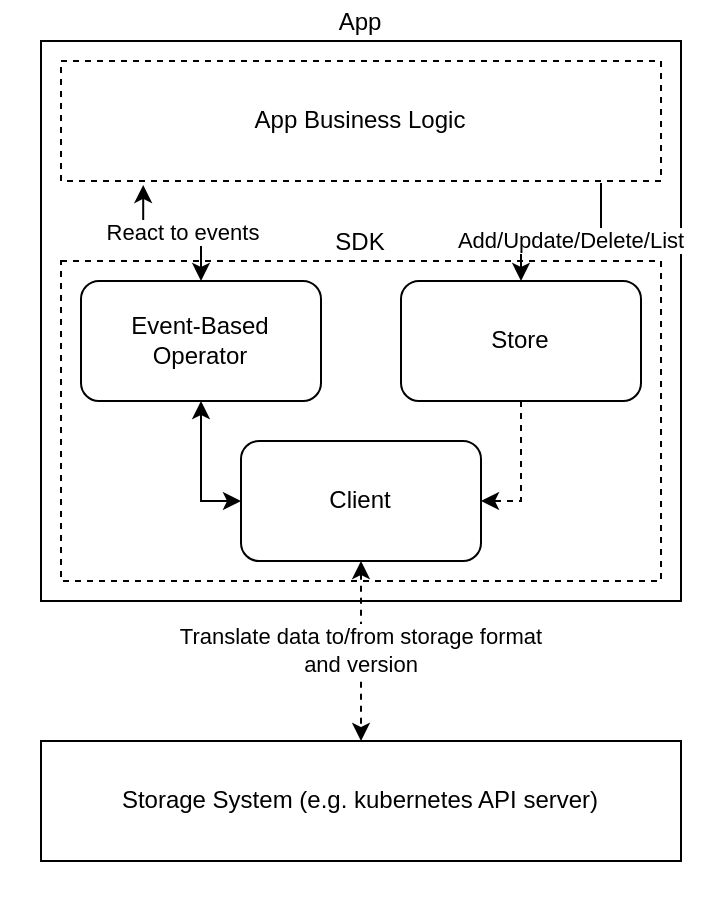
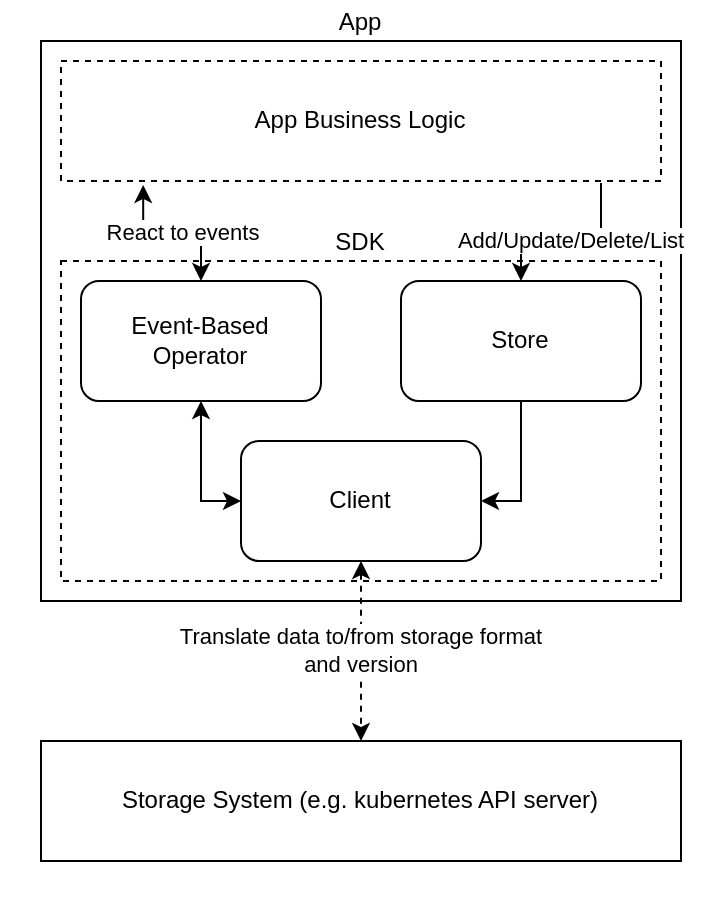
(521, 465) -> (521, 465)
